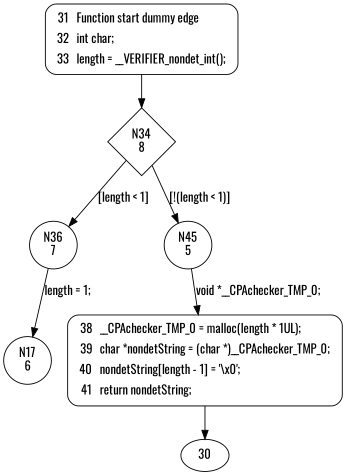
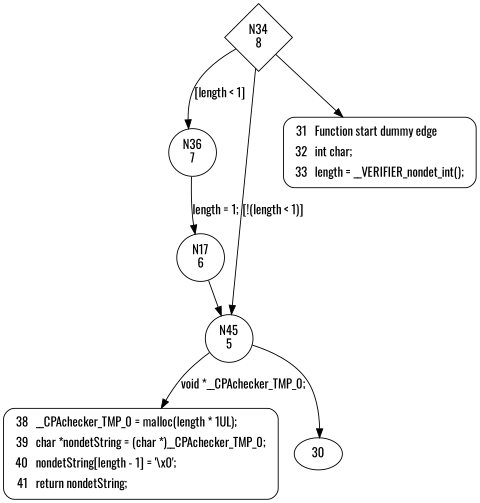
(142, 87) -> (306, 83)
none -> (213, 294)
(205, 418) -> (302, 374)
